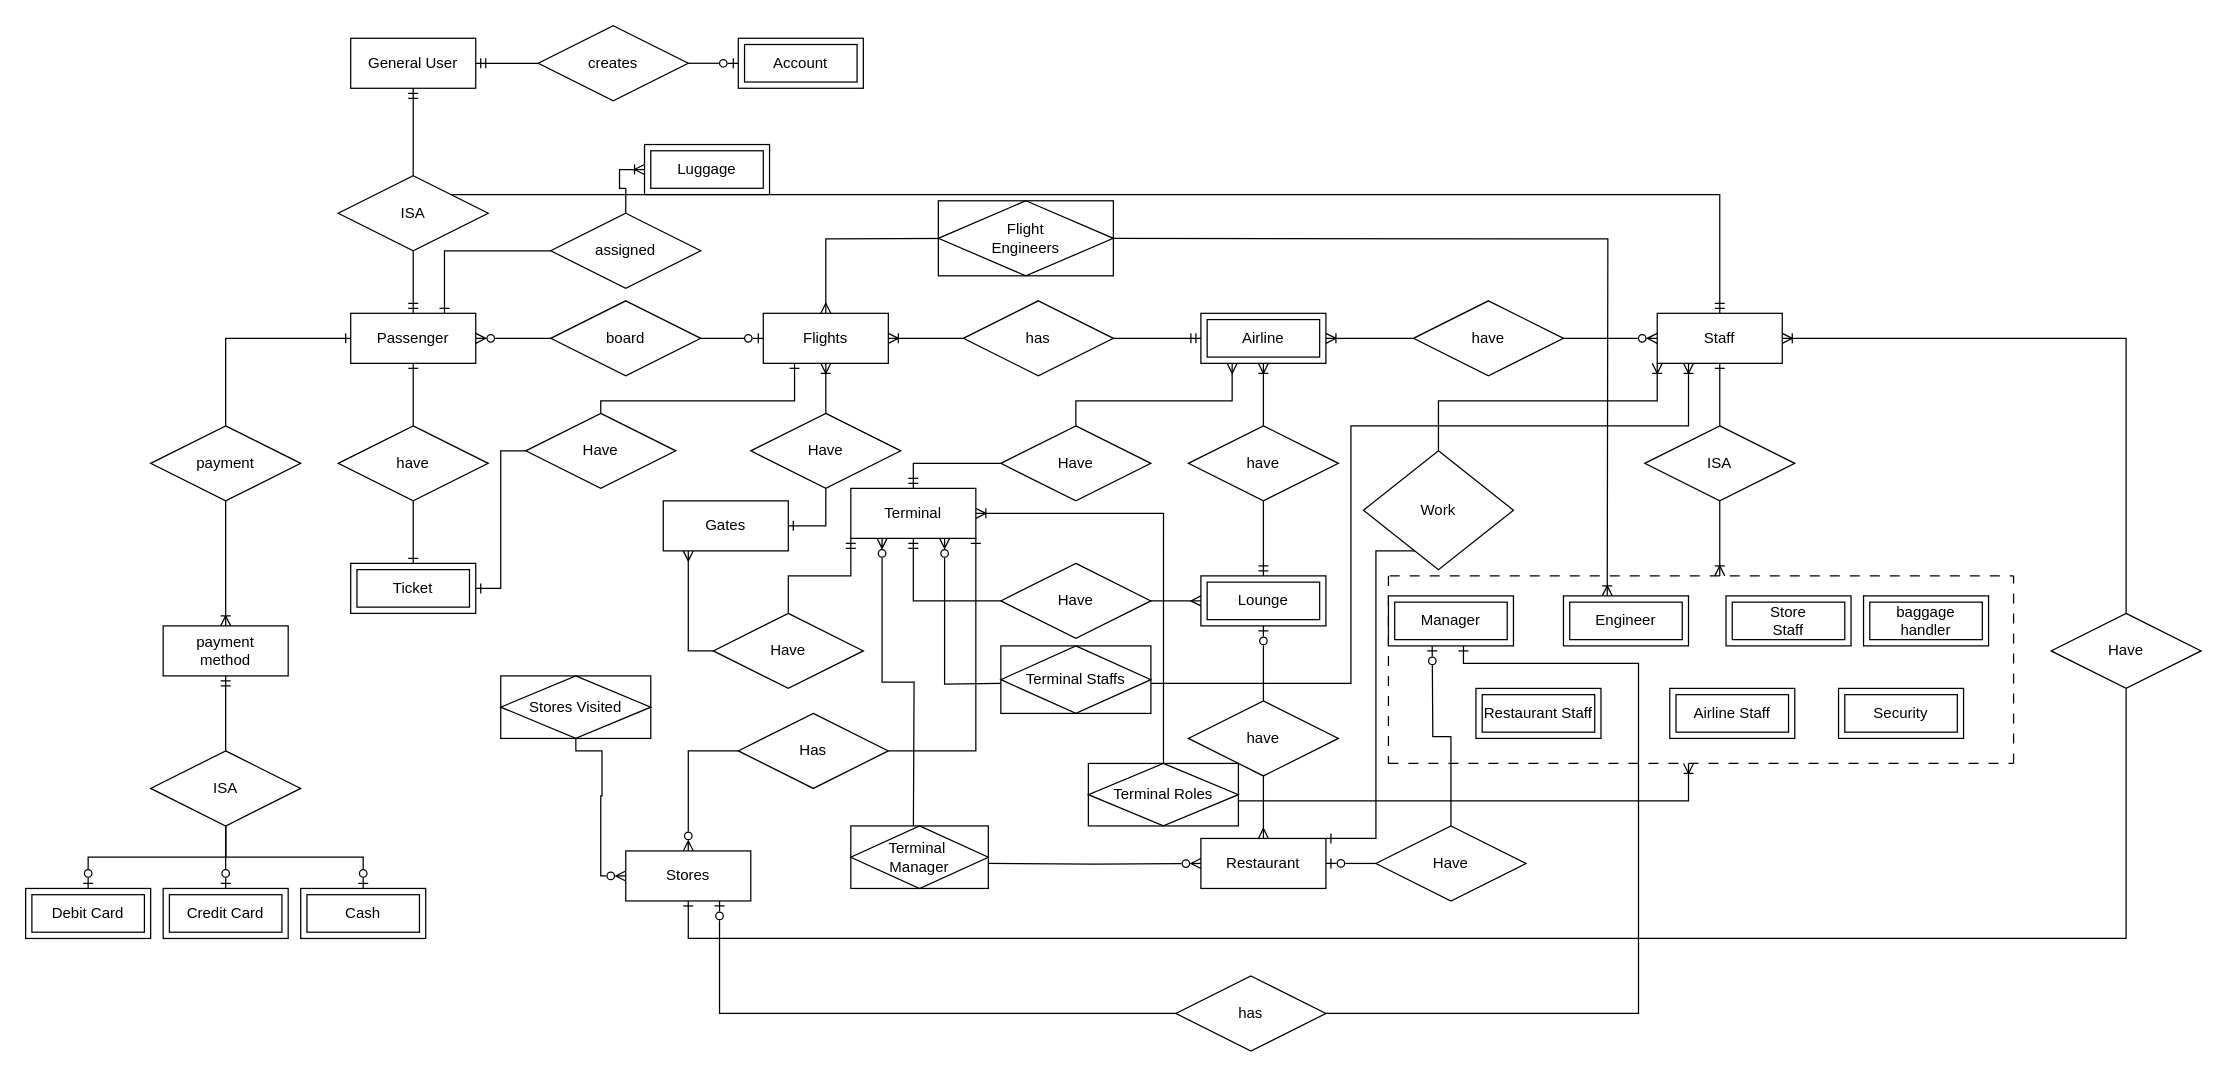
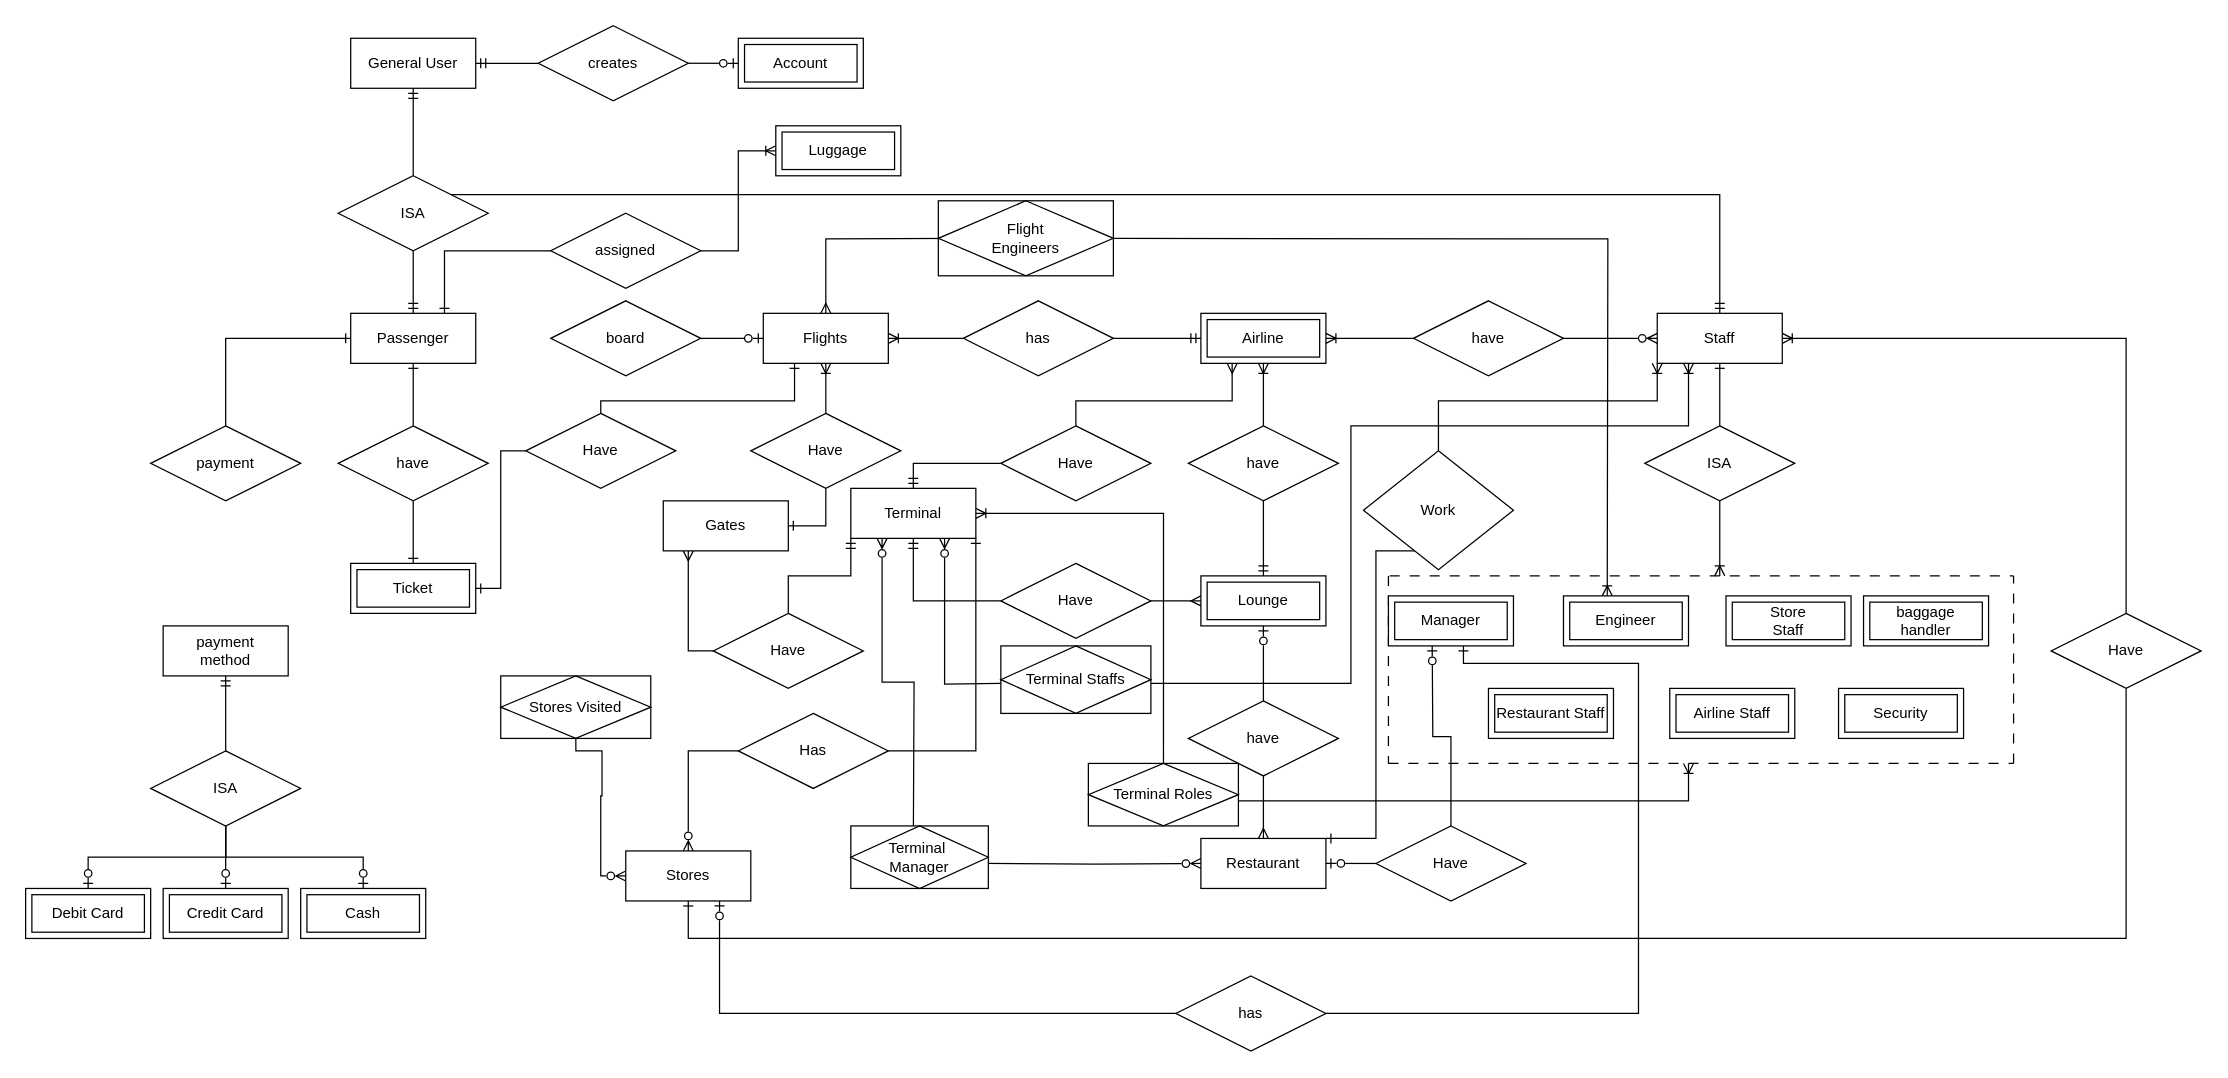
(707, 169) -> (838, 151)
(523, 338) -> none
(226, 563) -> none
(1538, 713) -> (1551, 713)
